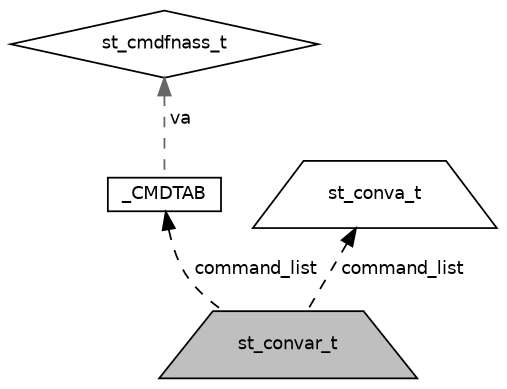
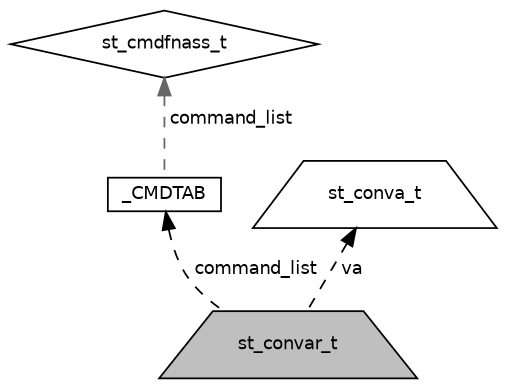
(179, 119) -> (229, 119)
(400, 270) -> (350, 270)
